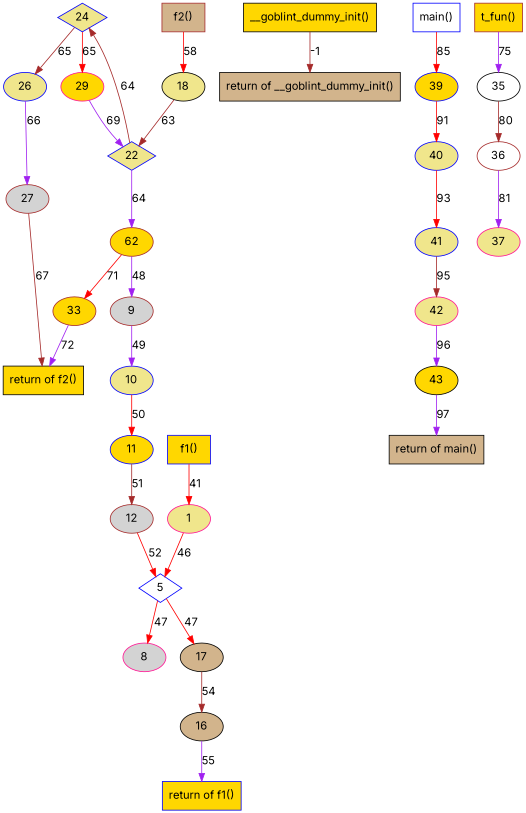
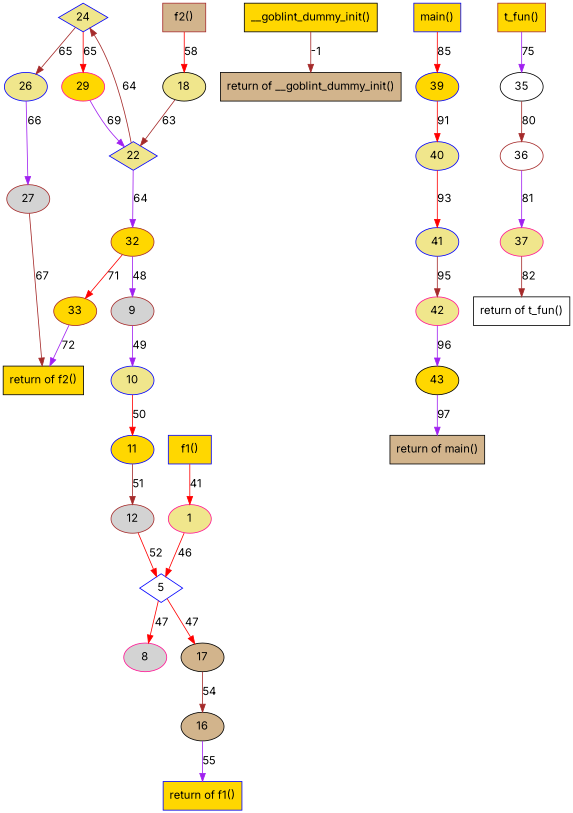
(437, 18) -> (437, 18)
(132, 242) -> (133, 242)
none -> (522, 311)
